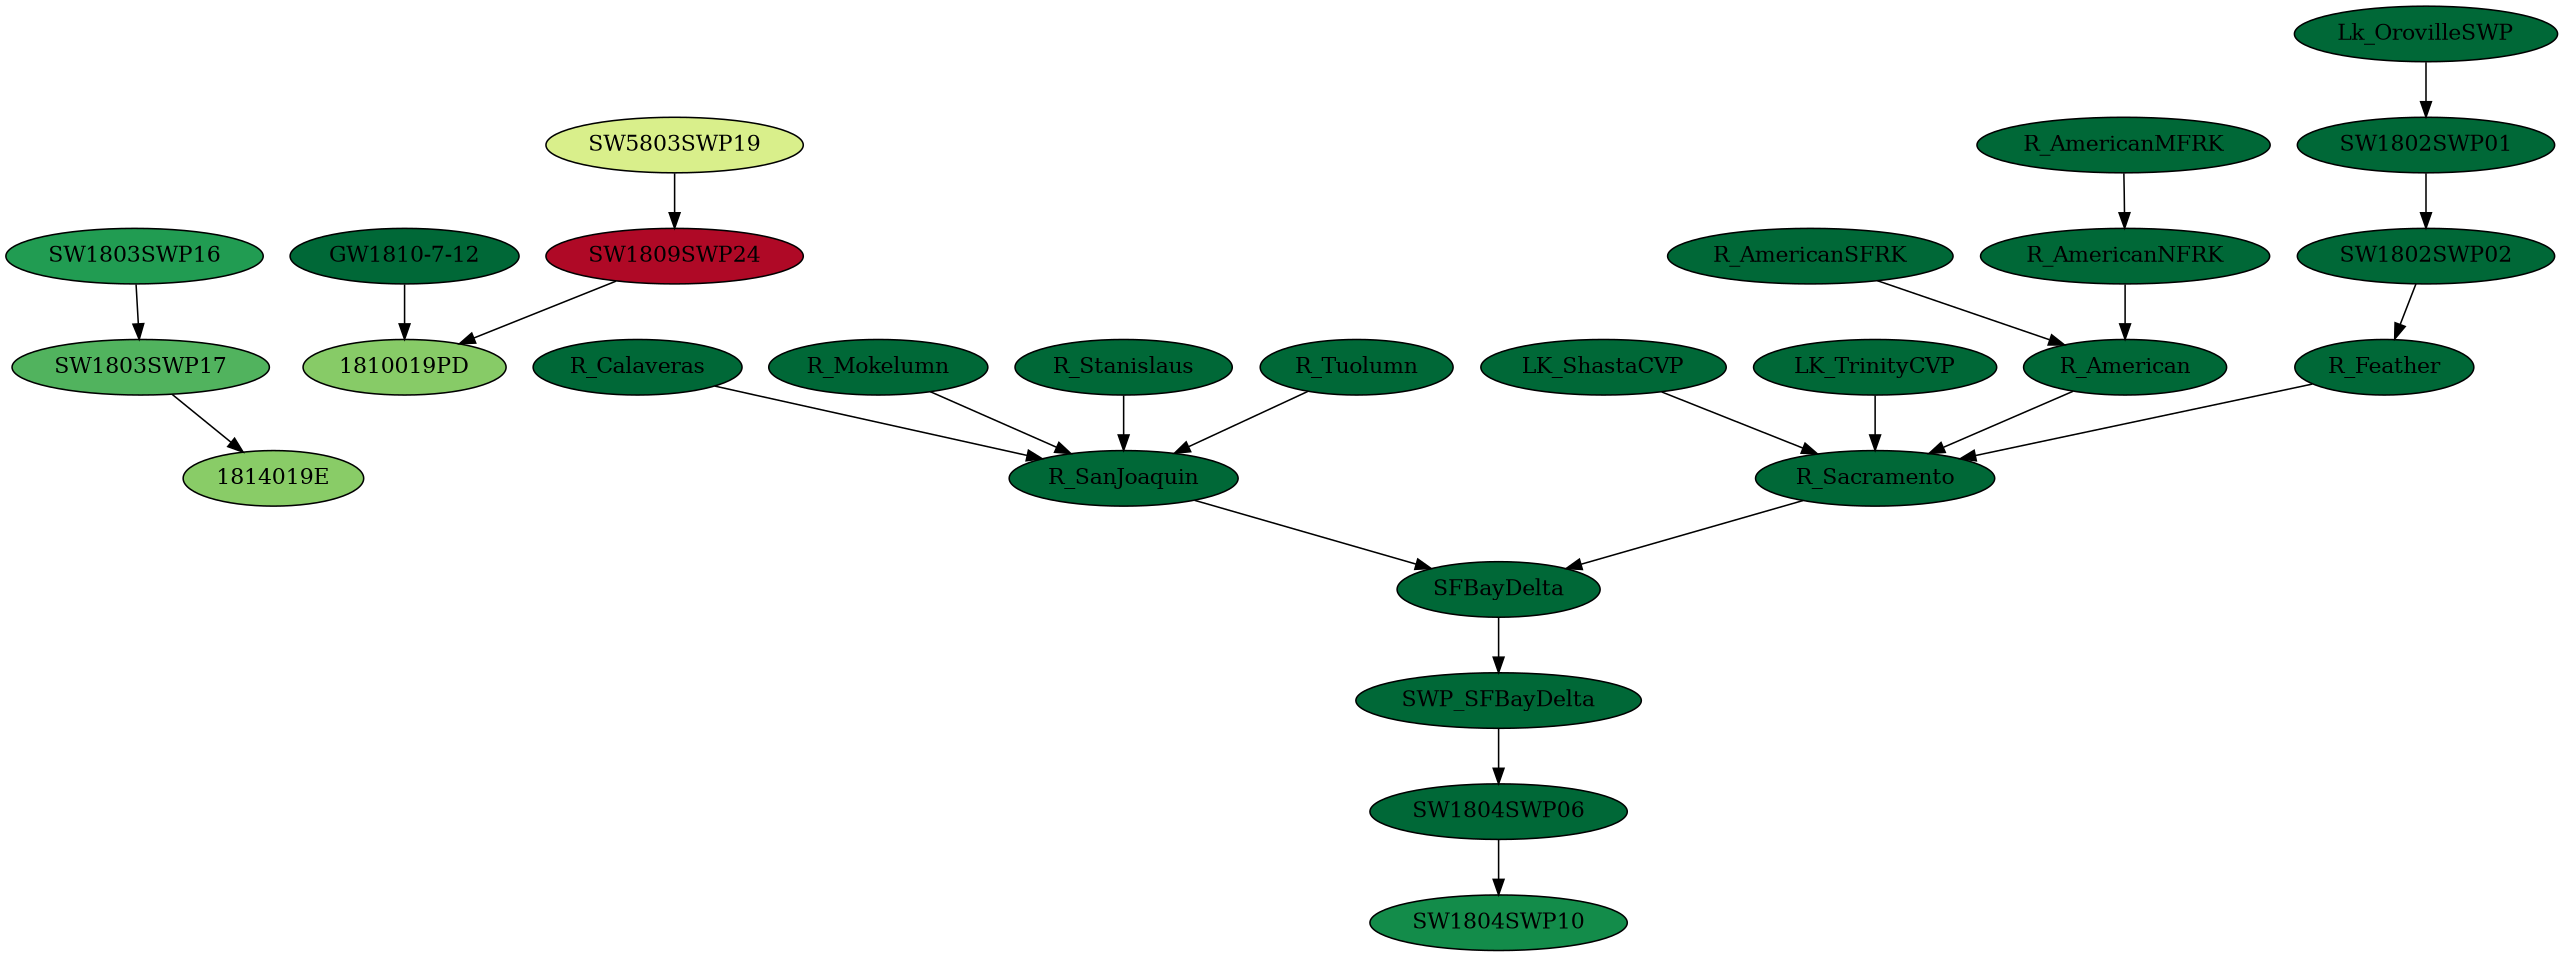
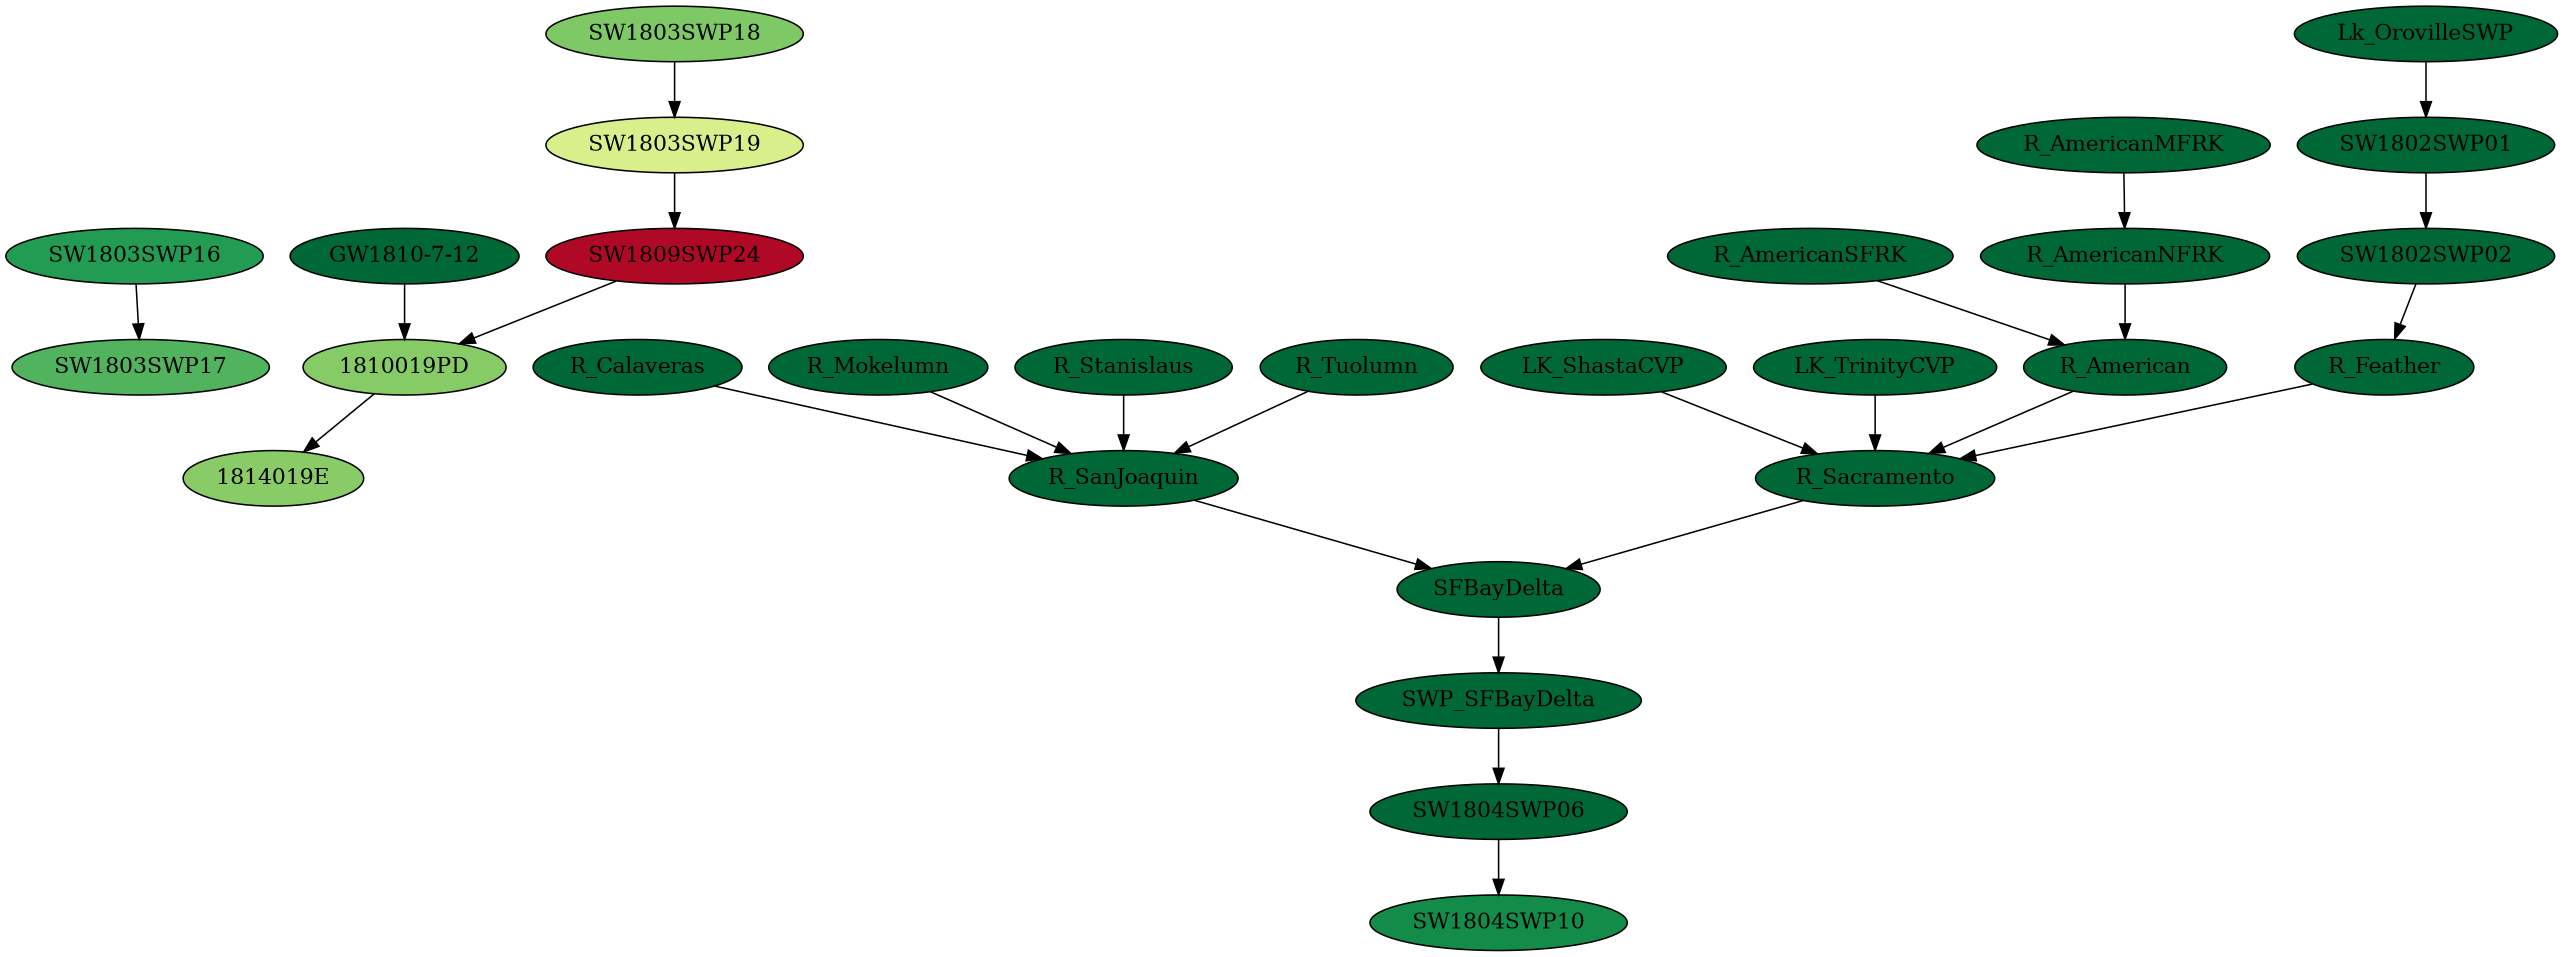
none -> (675, 34)
(675, 145) -> (675, 145)
(202, 418) -> (345, 418)
